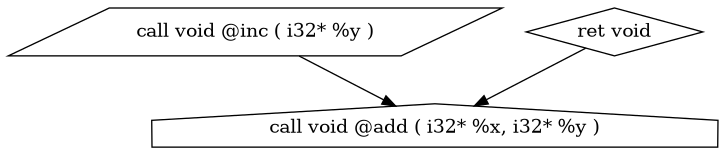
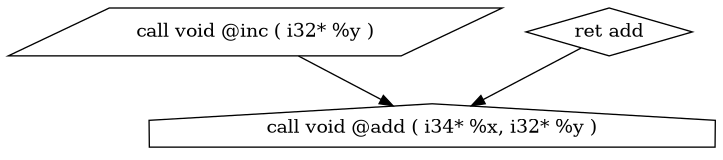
(614, 32) -> (609, 32)
(435, 128) -> (432, 128)
